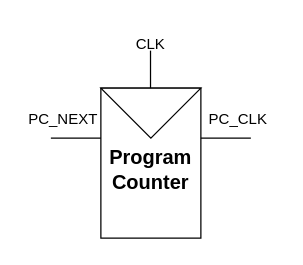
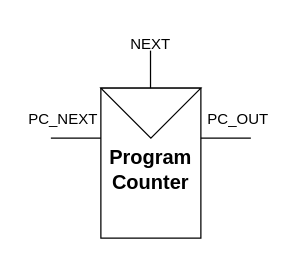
(151, 44) -> (151, 44)
(238, 119) -> (238, 119)
